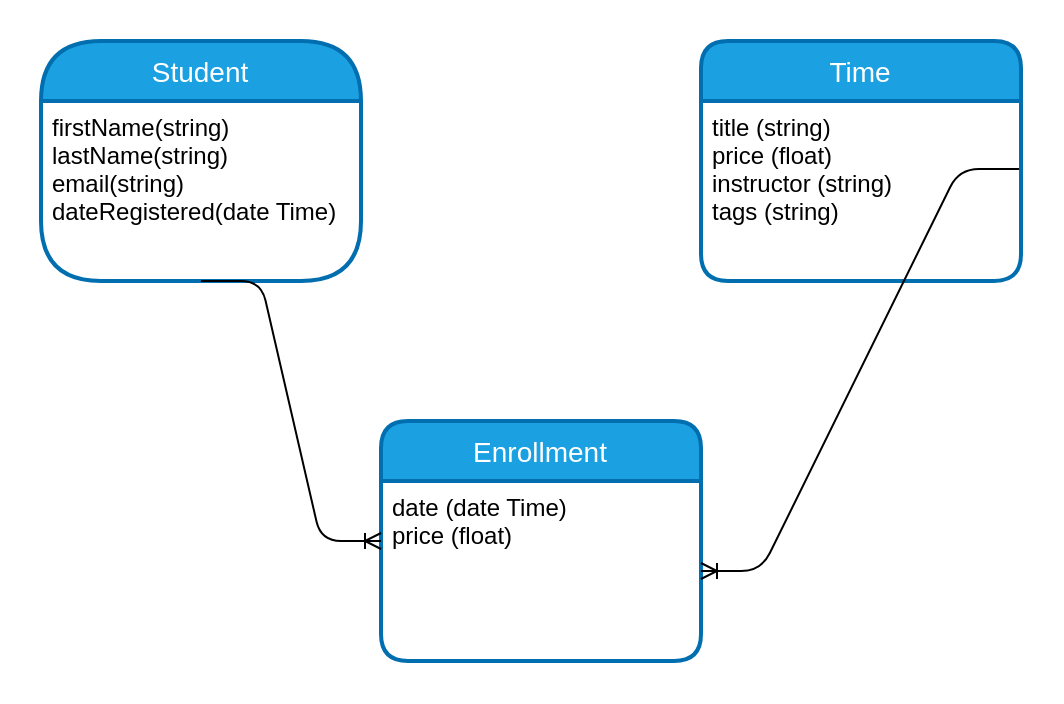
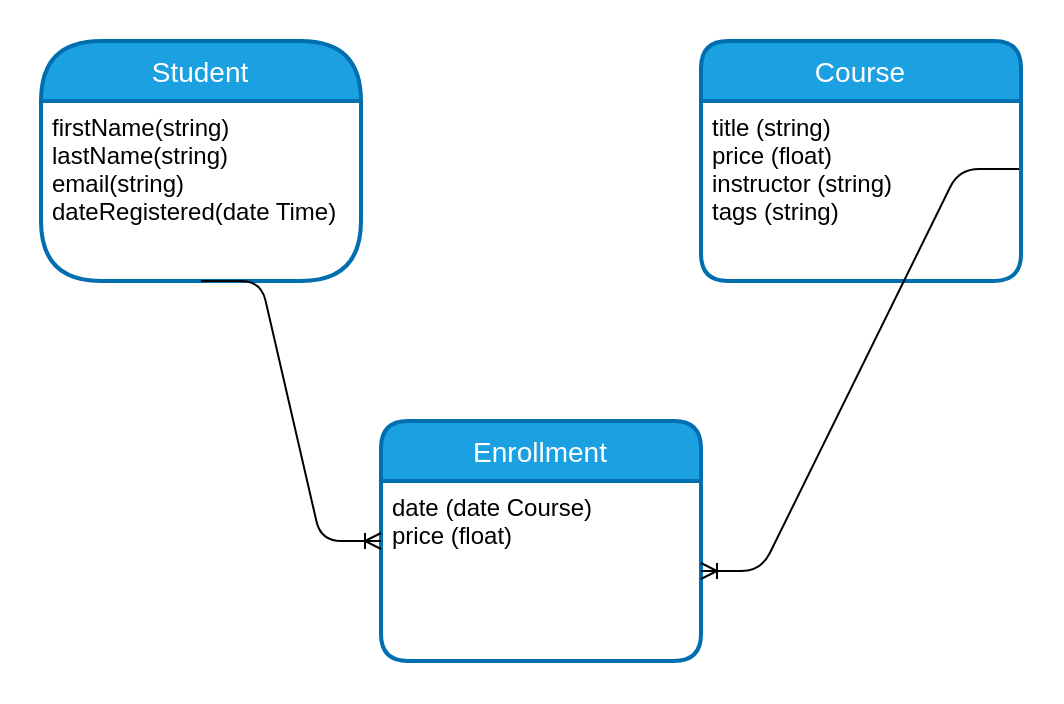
(860, 73) -> (860, 73)
(490, 508) -> (507, 508)
